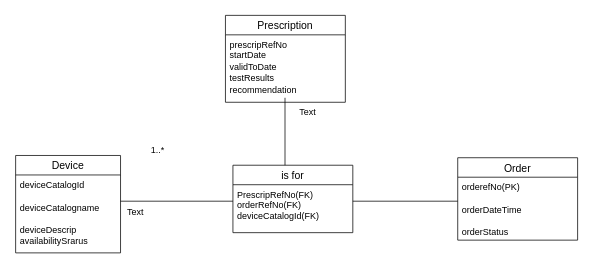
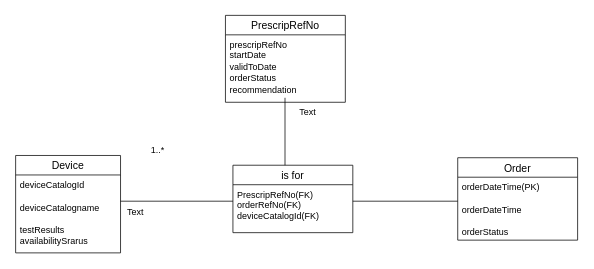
(285, 26) -> (285, 26)
(255, 68) -> (255, 68)
(495, 188) -> (504, 188)
(50, 230) -> (46, 230)
